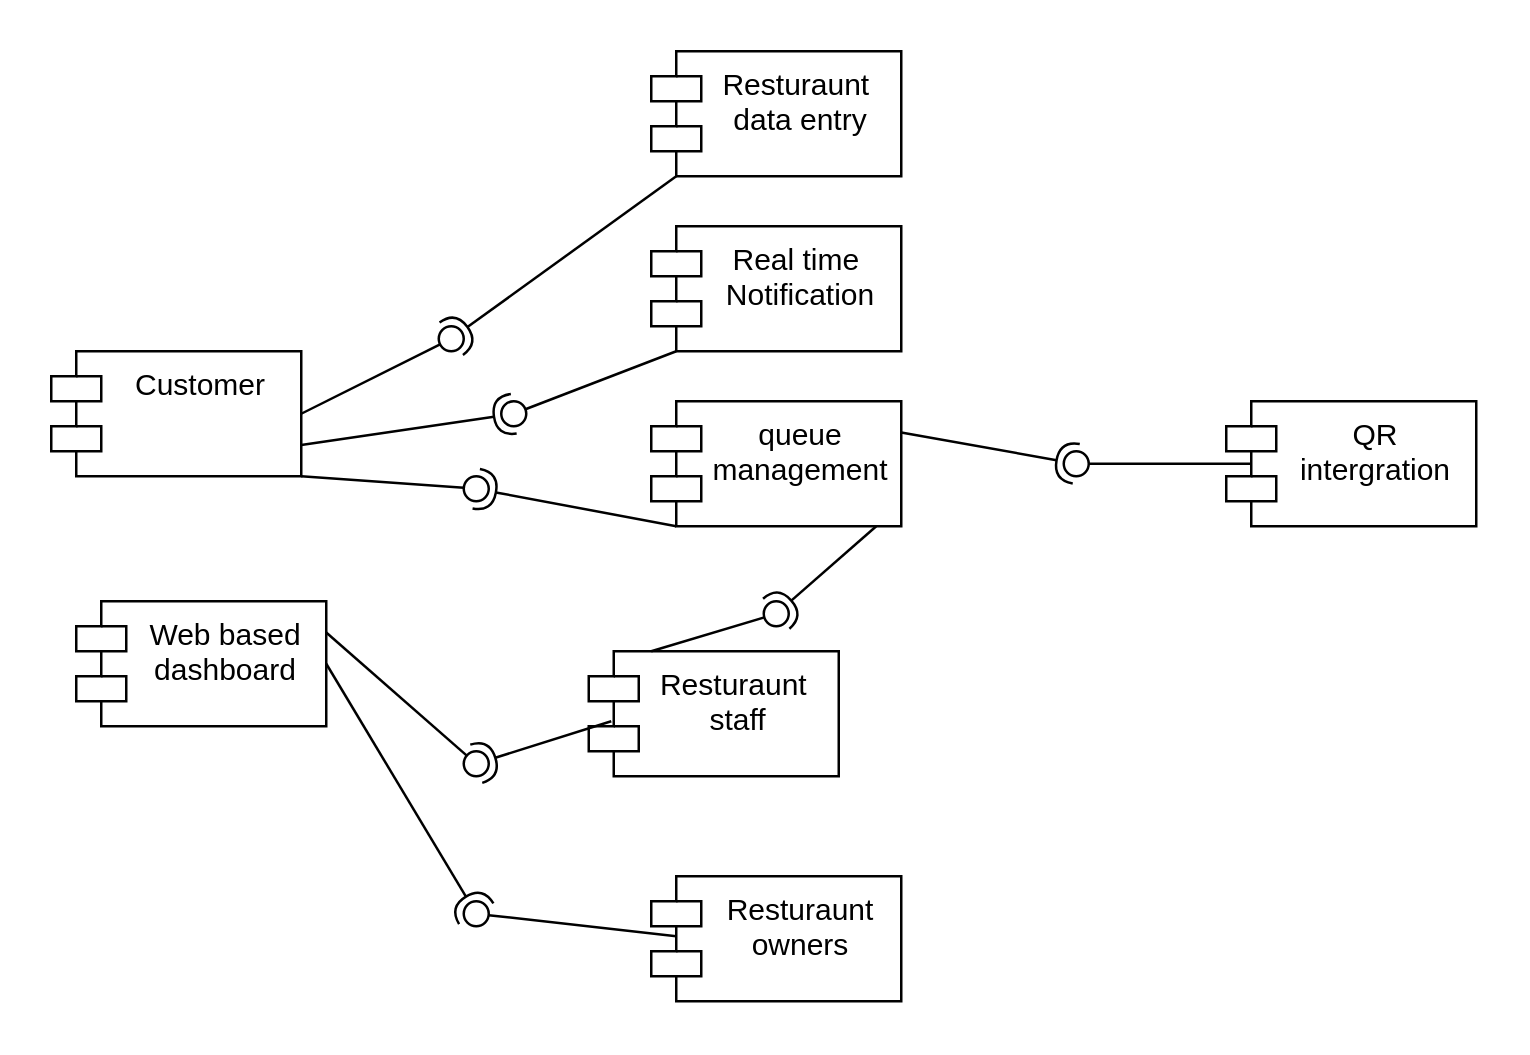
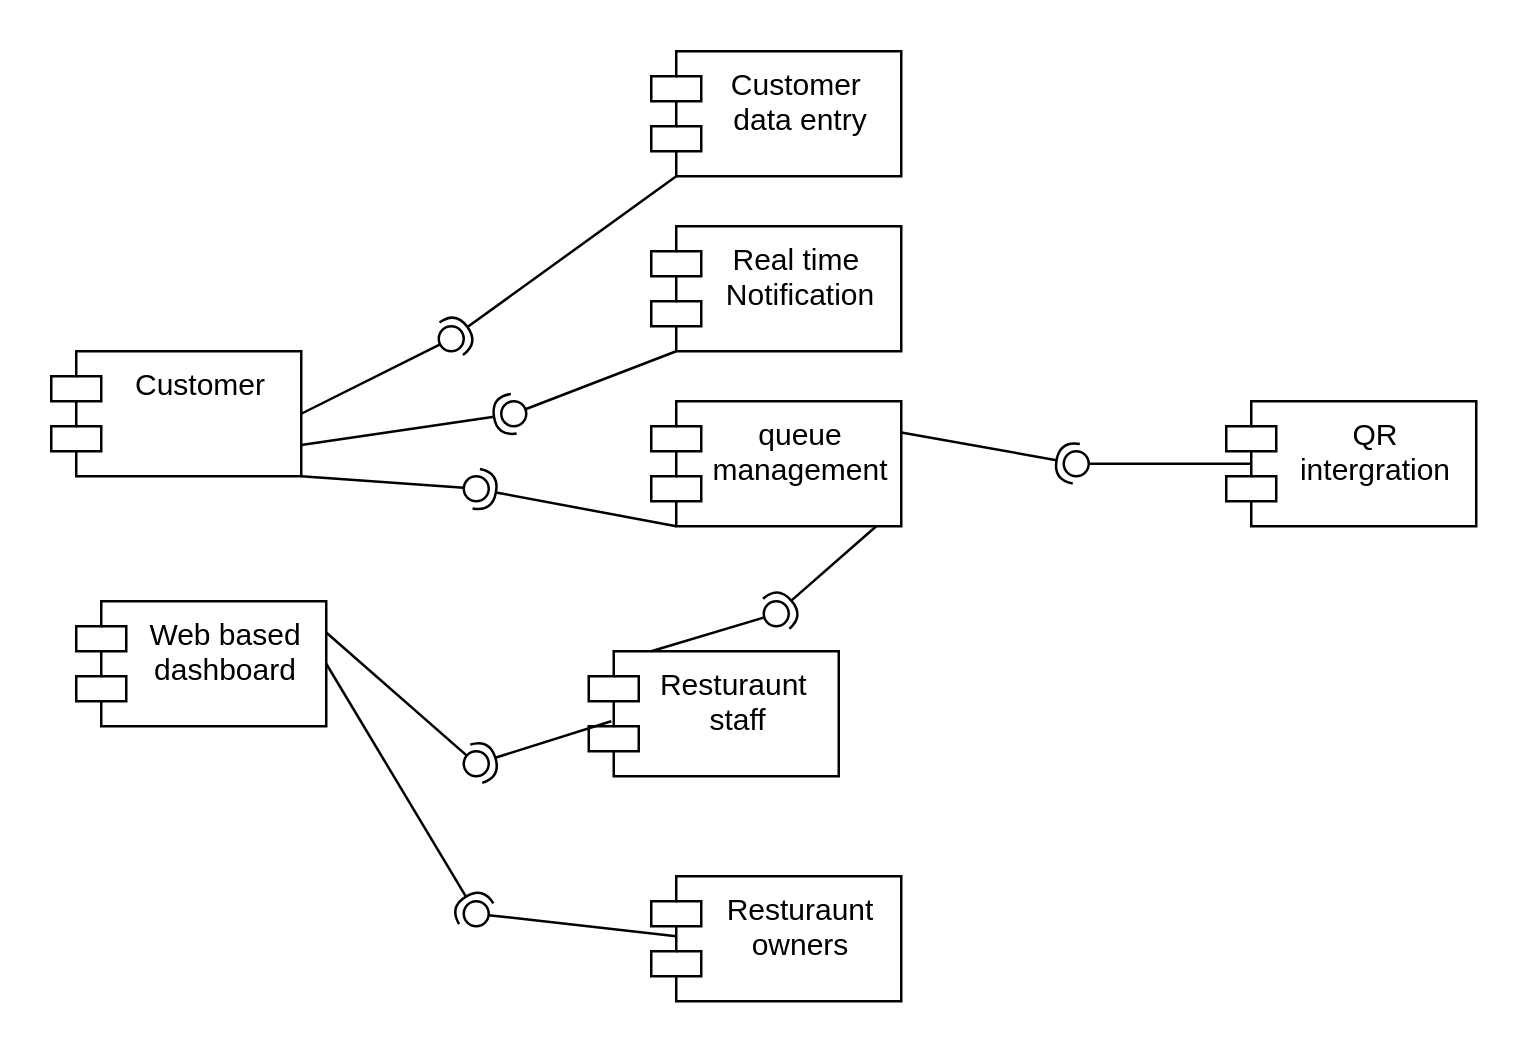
(800, 85) -> (800, 85)
